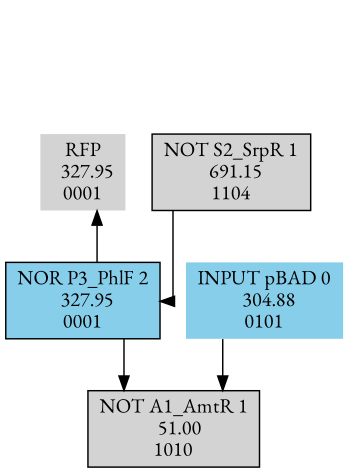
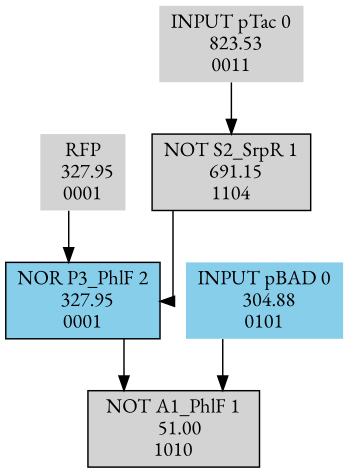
none -> (231, 44)
(97, 244) -> (69, 229)
(174, 429) -> (174, 429)
